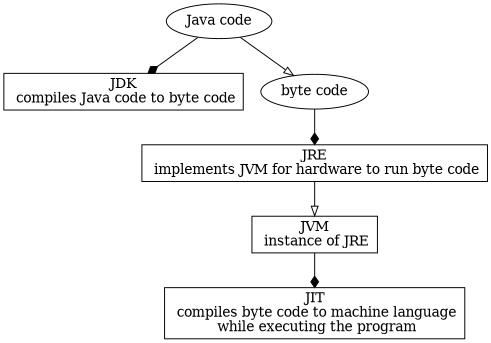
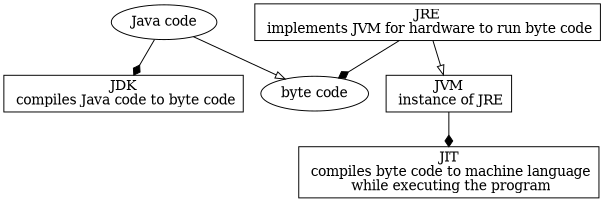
(315, 121) -> (374, 56)
